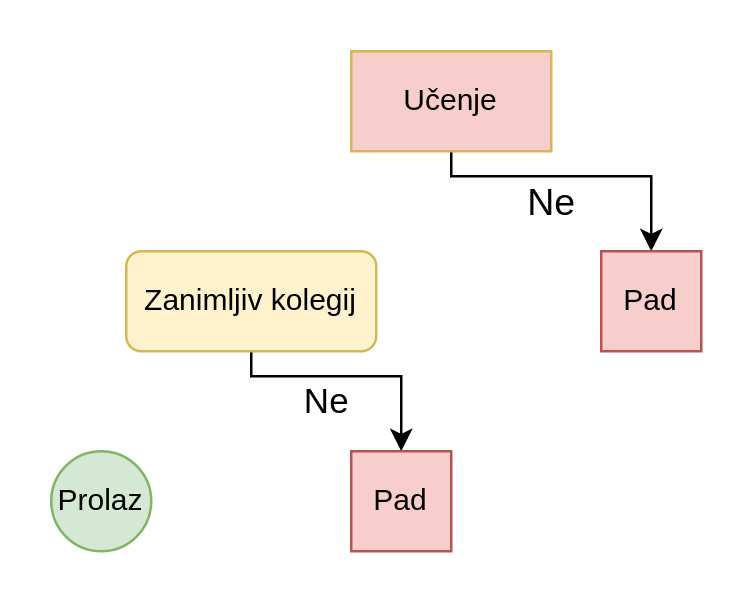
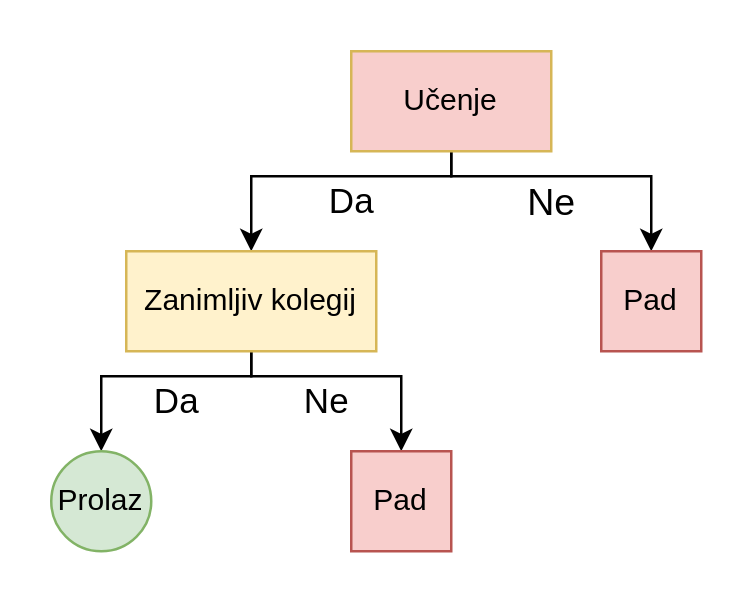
none -> (320, 176)
(251, 301) -> (251, 301)
none -> (145, 376)
